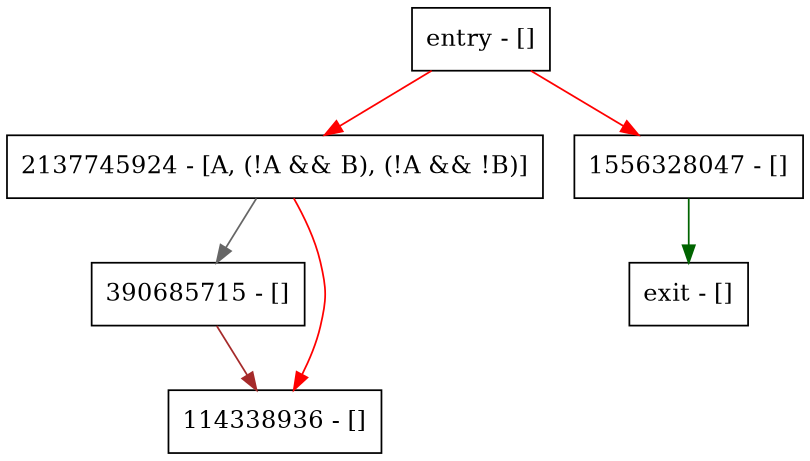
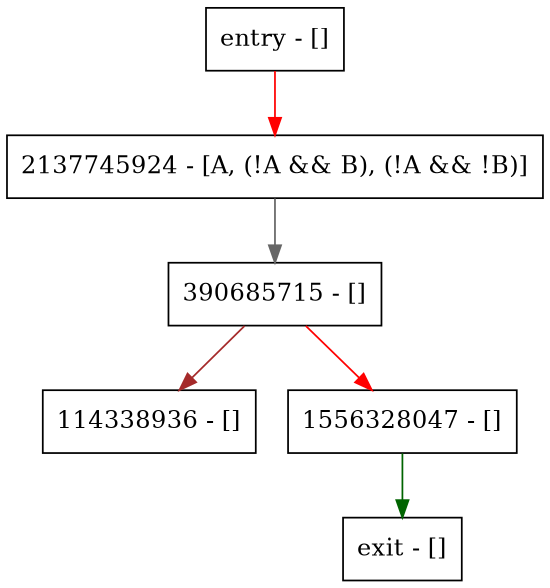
(577, 98) -> (332, 352)
(325, 285) -> none
